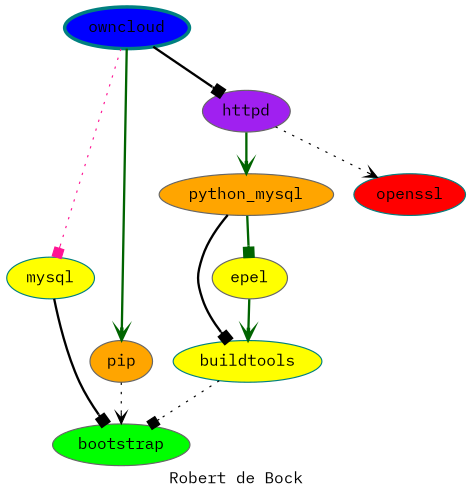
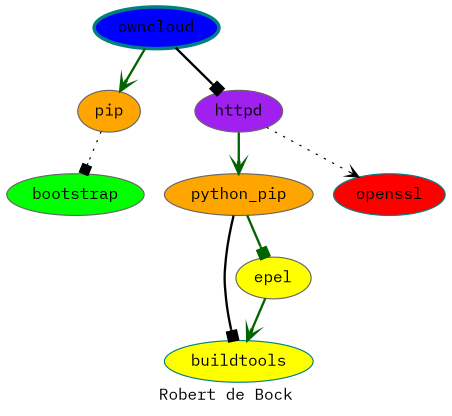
(246, 195) -> (239, 195)
(51, 278) -> none
(121, 397) -> (95, 147)
(189, 400) -> none
